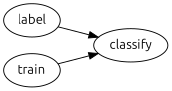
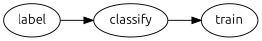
(74, 60) -> (180, 20)
